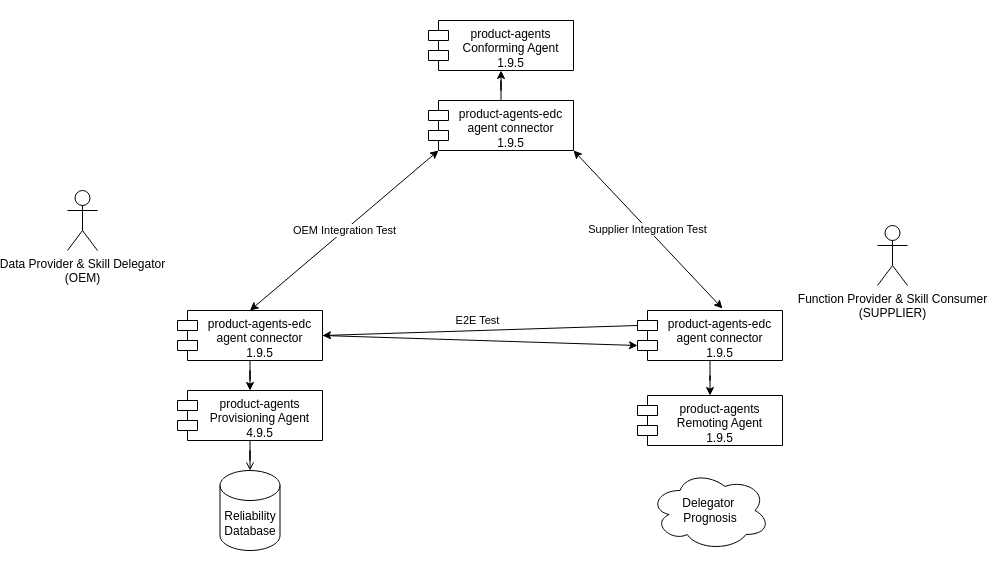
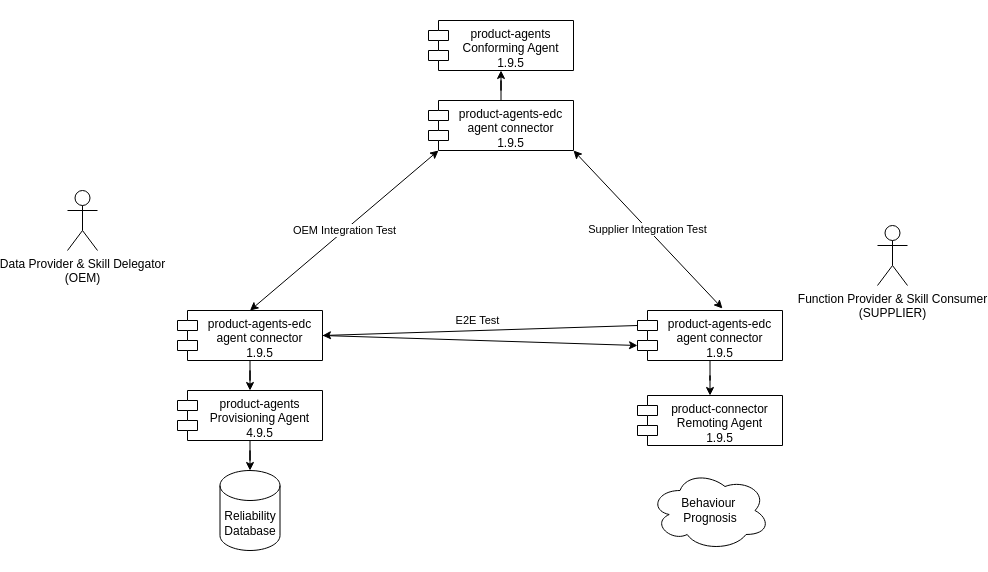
(720, 424) -> (720, 424)
(250, 463) -> (250, 462)
(711, 511) -> (711, 511)
